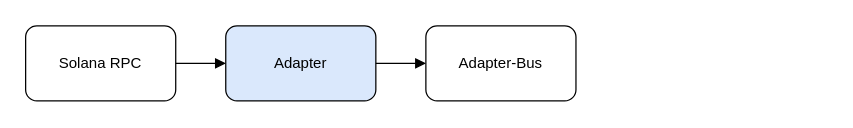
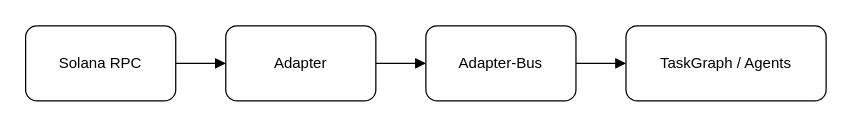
(301, 63) -> (301, 63)
none -> (595, 63)
none -> (726, 63)
